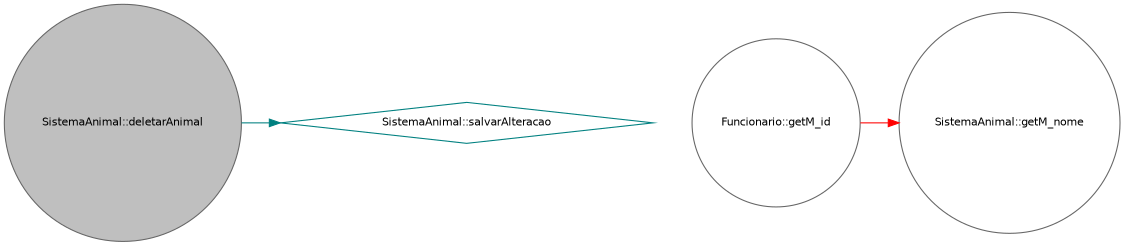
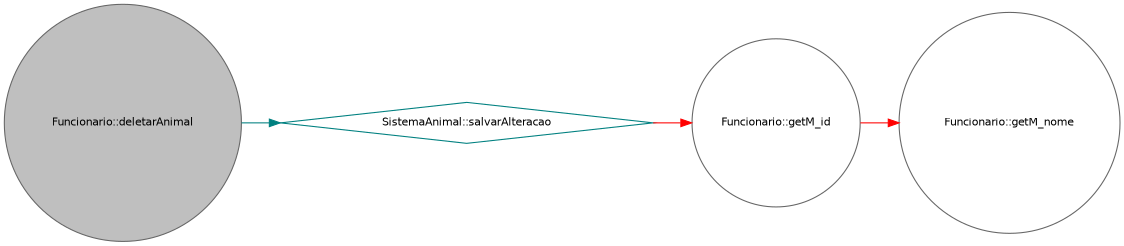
(123, 123) -> (123, 123)
none -> (667, 123)
(1010, 123) -> (1010, 123)
